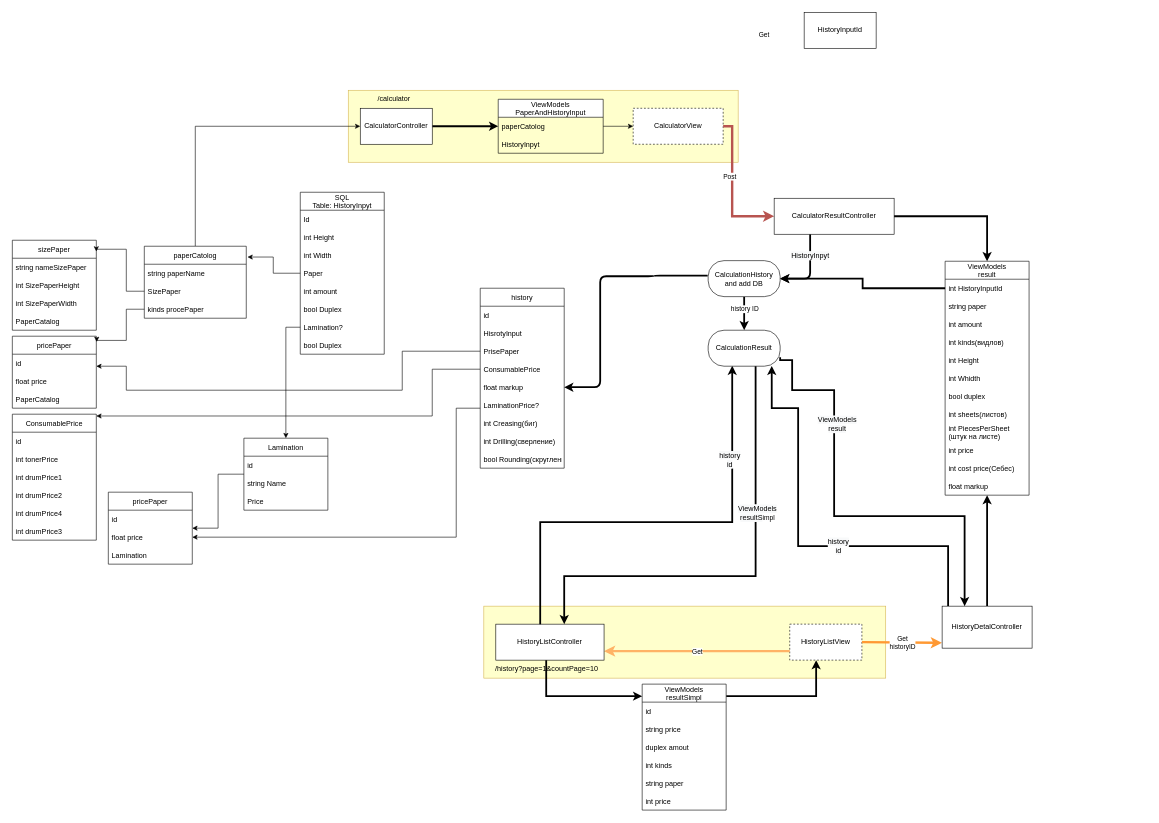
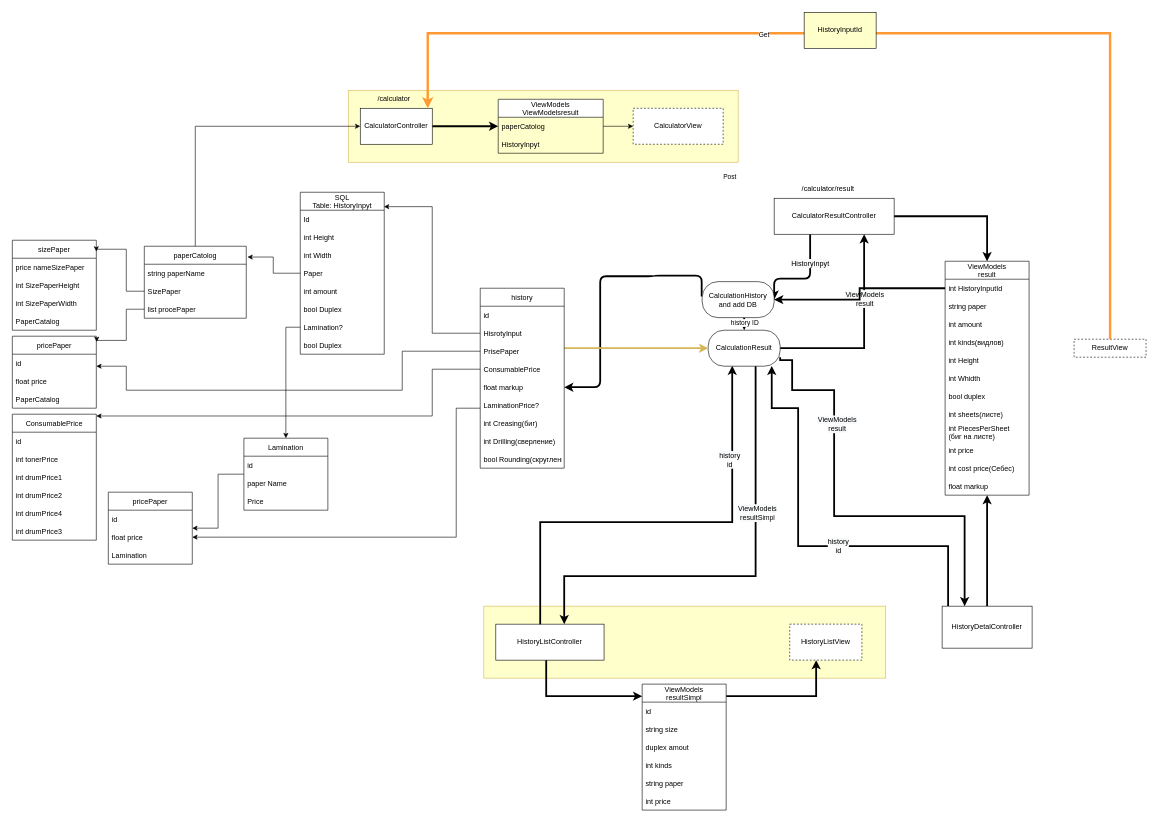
(840, 30) -> (840, 30)
none -> (1110, 68)
(551, 104) -> (551, 104)
(732, 183) -> none
none -> (828, 189)
none -> (411, 207)
(53, 268) -> (51, 268)
(744, 279) -> (738, 300)
(178, 310) -> (175, 310)
none -> (864, 337)
none -> (633, 348)
none -> (1110, 348)
(983, 415) -> (981, 415)
(982, 428) -> (982, 428)
(268, 484) -> (266, 484)
(898, 643) -> none
(701, 651) -> none
(547, 669) -> none
(667, 730) -> (665, 730)
